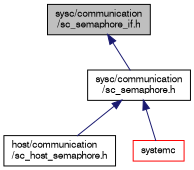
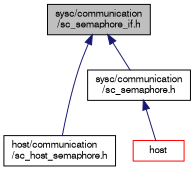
(95, 121) -> (73, 89)
(159, 151) -> (159, 151)
